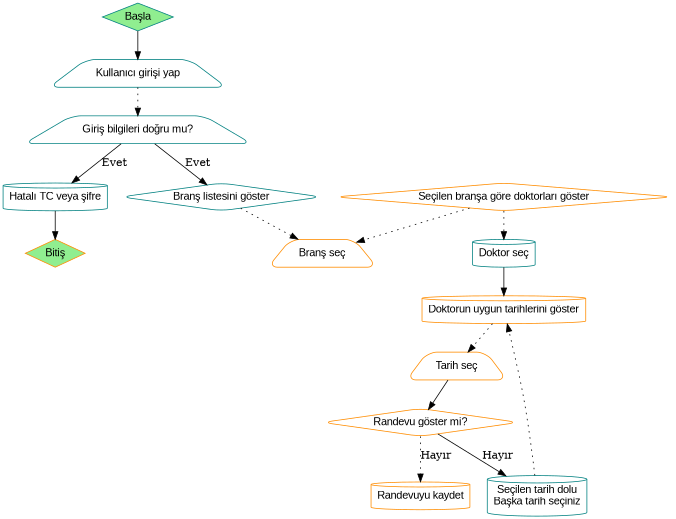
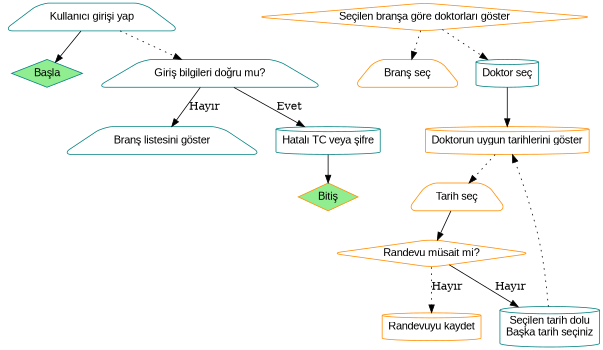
(138, 41) -> (71, 44)
(198, 163) -> (205, 107)
(221, 197) -> (162, 141)
(266, 222) -> none
(420, 422) -> (432, 253)
